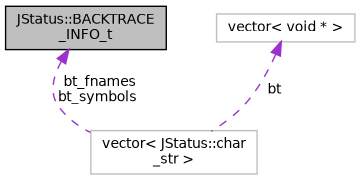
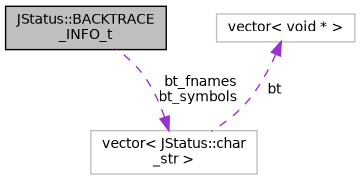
(57, 104) -> (146, 79)
